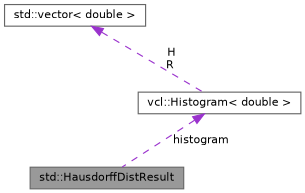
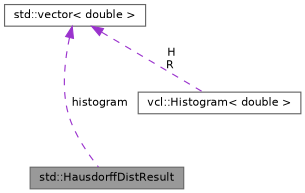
(158, 144) -> (67, 106)
